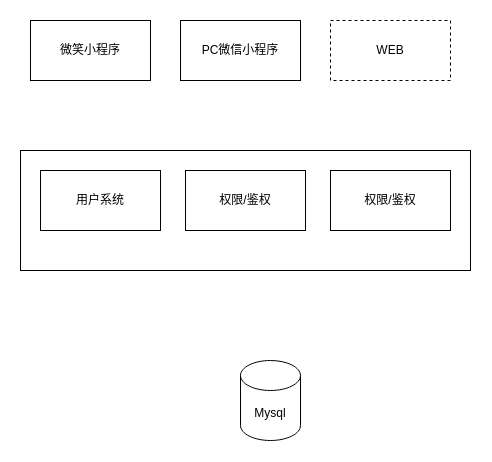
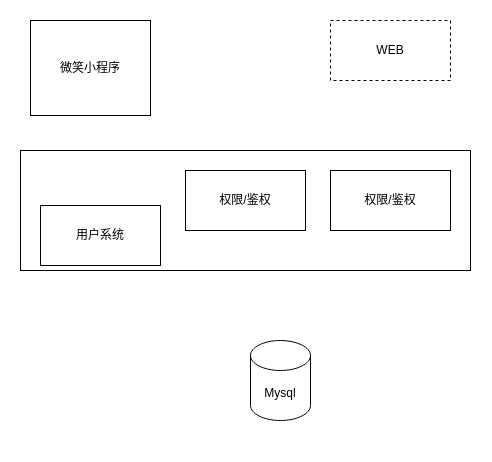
(91, 51) -> (91, 68)
(241, 51) -> none
(101, 201) -> (101, 236)
(271, 401) -> (281, 381)
